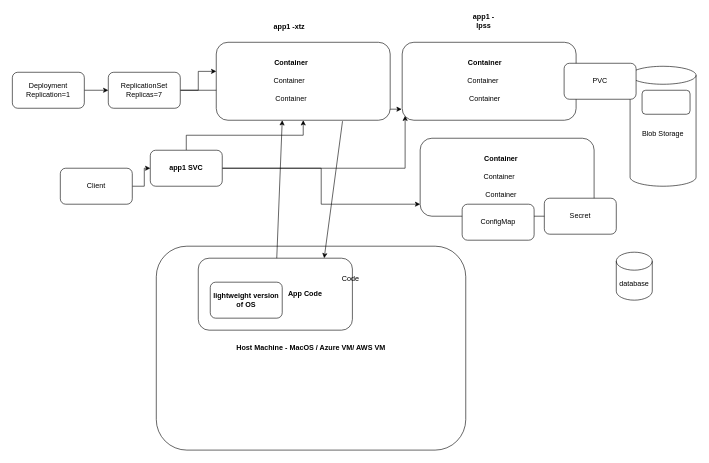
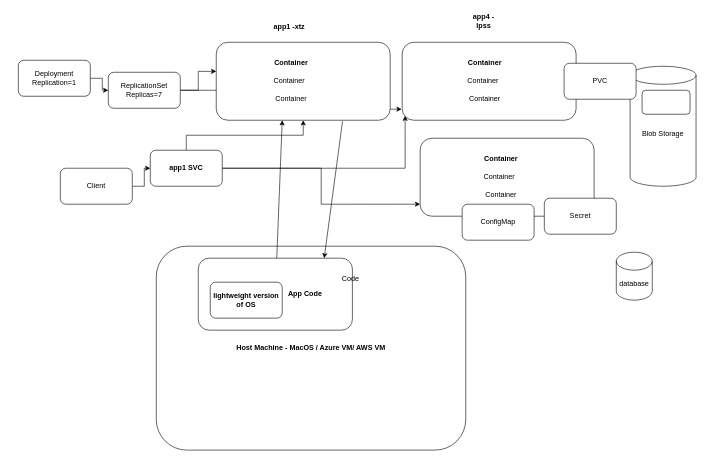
(484, 21) -> (484, 21)
(48, 90) -> (54, 78)
